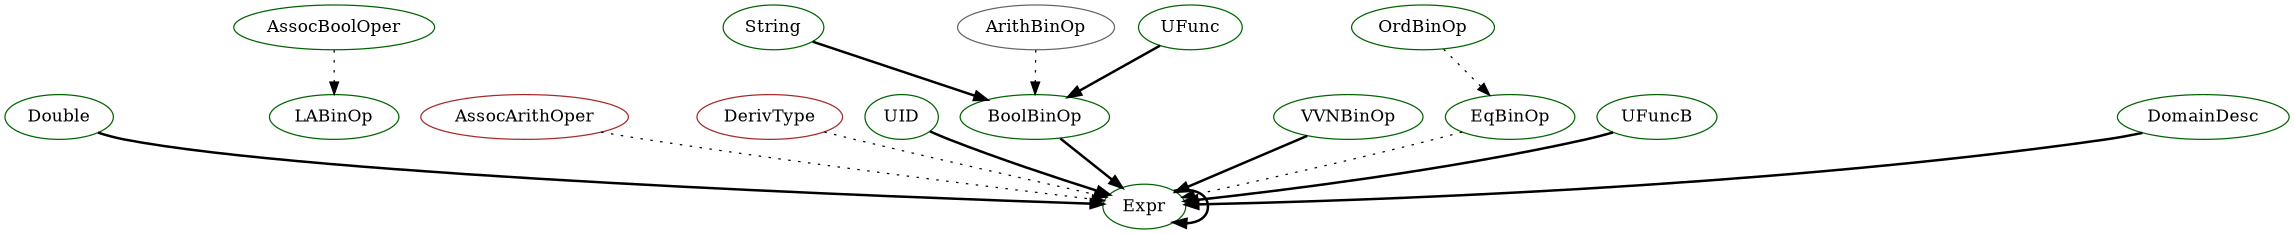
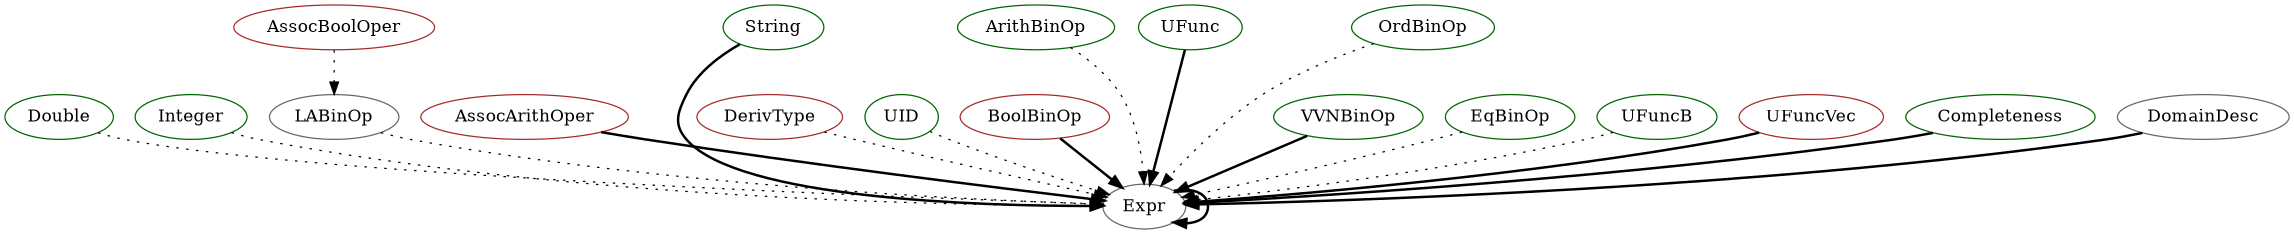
(334, 27) -> (334, 27)
(1036, 27) -> (1036, 27)
(1036, 66) -> (1123, 100)
(1120, 68) -> (1169, 111)
(1462, 68) -> (1262, 95)
(894, 69) -> (756, 175)
none -> (191, 117)
(334, 117) -> (334, 117)
(1035, 117) -> (1035, 117)
none -> (1811, 117)
none -> (2000, 117)
(2203, 117) -> (2203, 117)
(1013, 163) -> (1013, 163)
(846, 168) -> (846, 168)
(1406, 172) -> (1406, 172)
(593, 182) -> (369, 167)
none -> (734, 182)
(1144, 207) -> (1144, 207)
